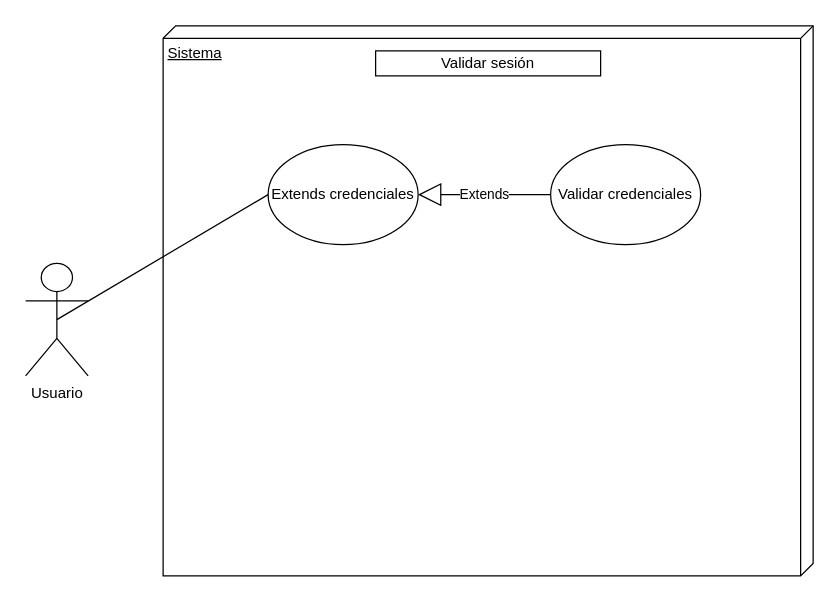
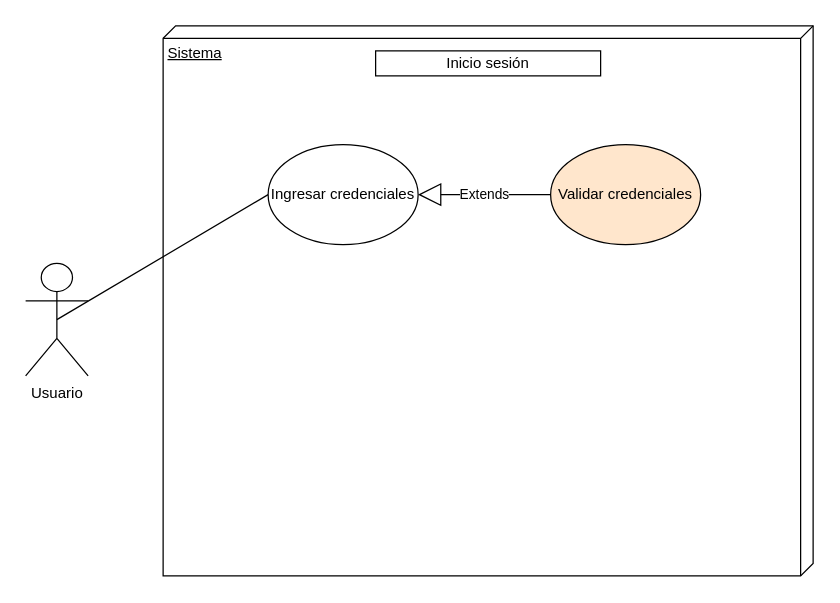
(488, 63) -> (488, 63)
(343, 194) -> (343, 194)
(626, 194) -> (626, 194)
